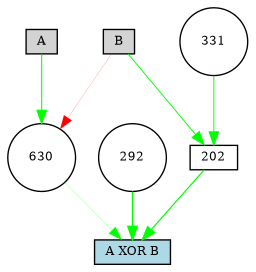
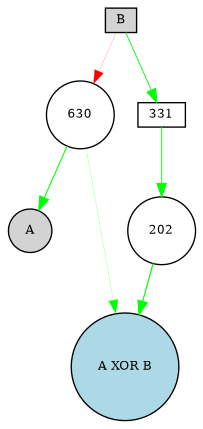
(42, 42) -> (30, 231)
(214, 42) -> (162, 115)
(42, 82) -> (56, 172)
(162, 94) -> (139, 61)
(133, 158) -> none
(214, 158) -> (162, 231)
(133, 252) -> (125, 367)
